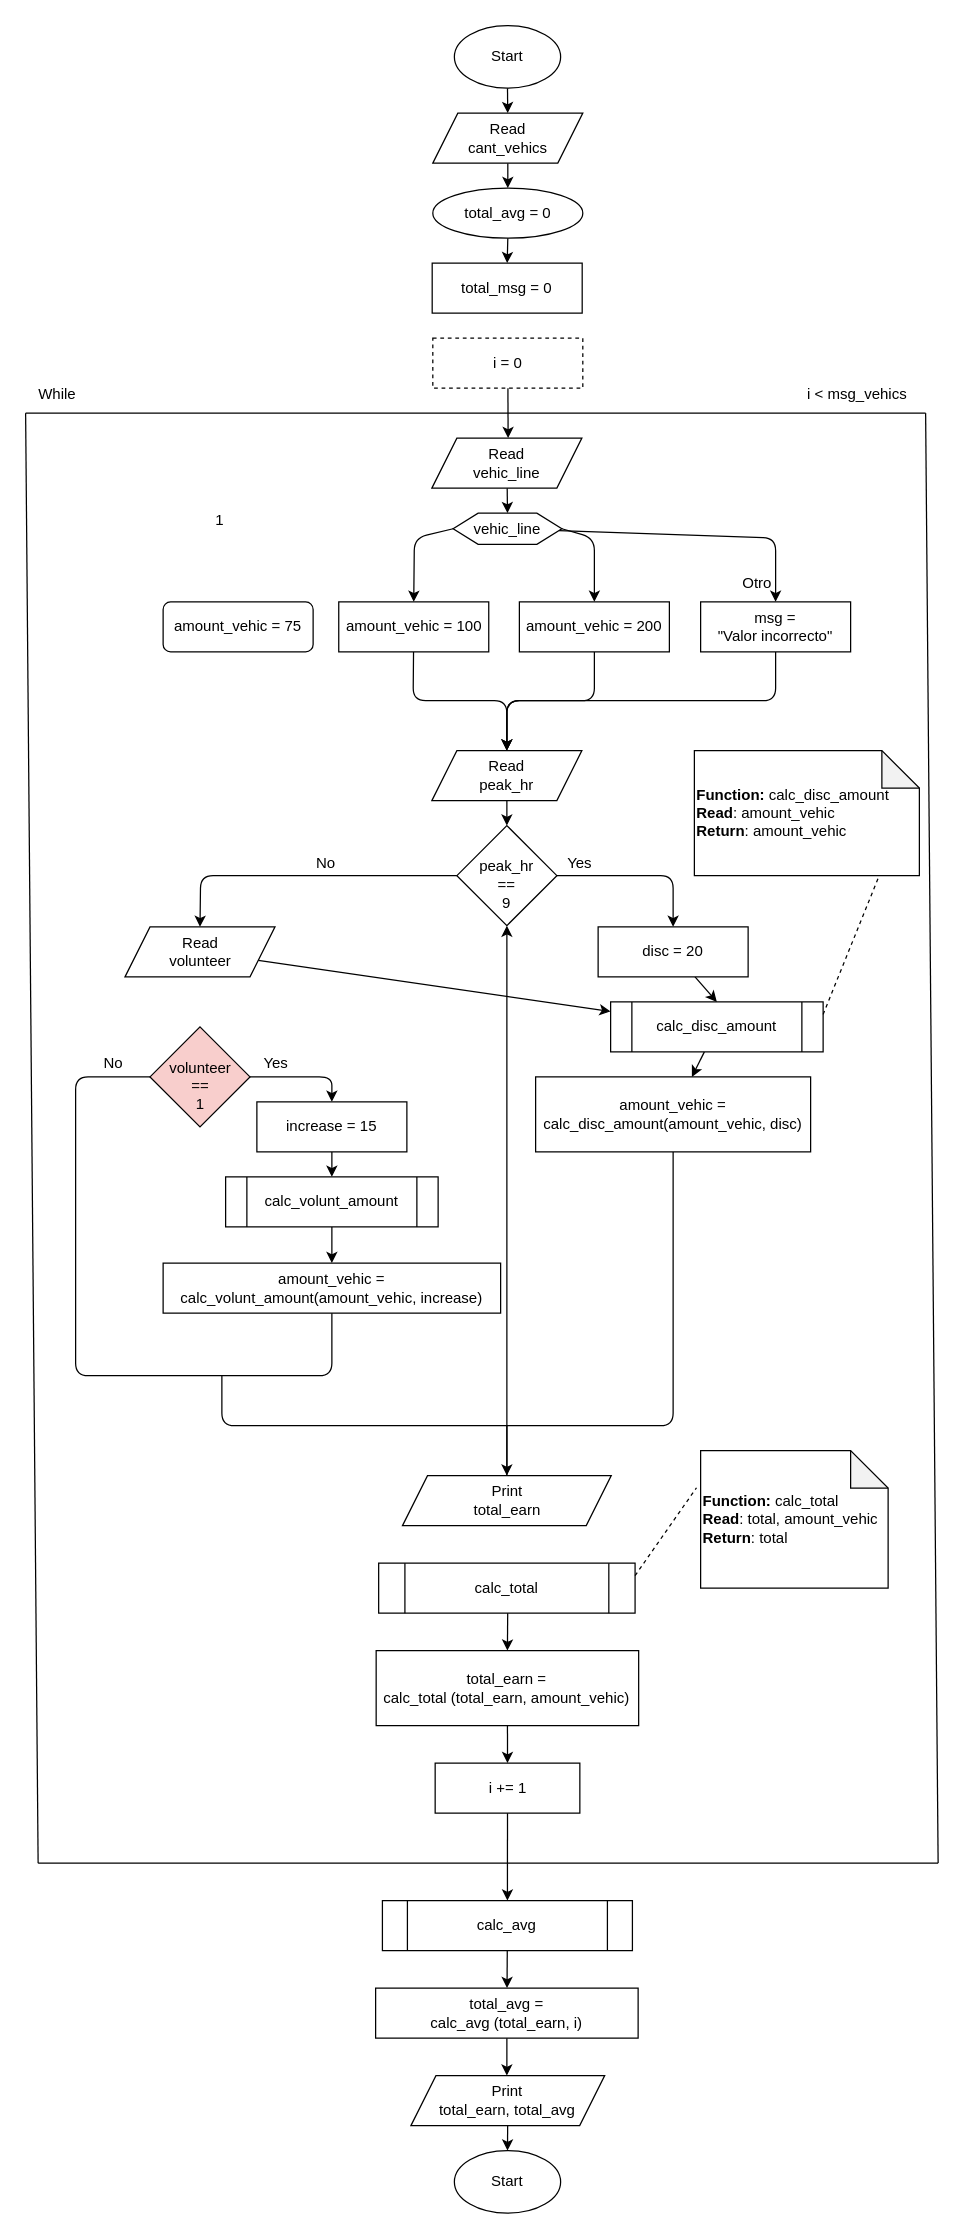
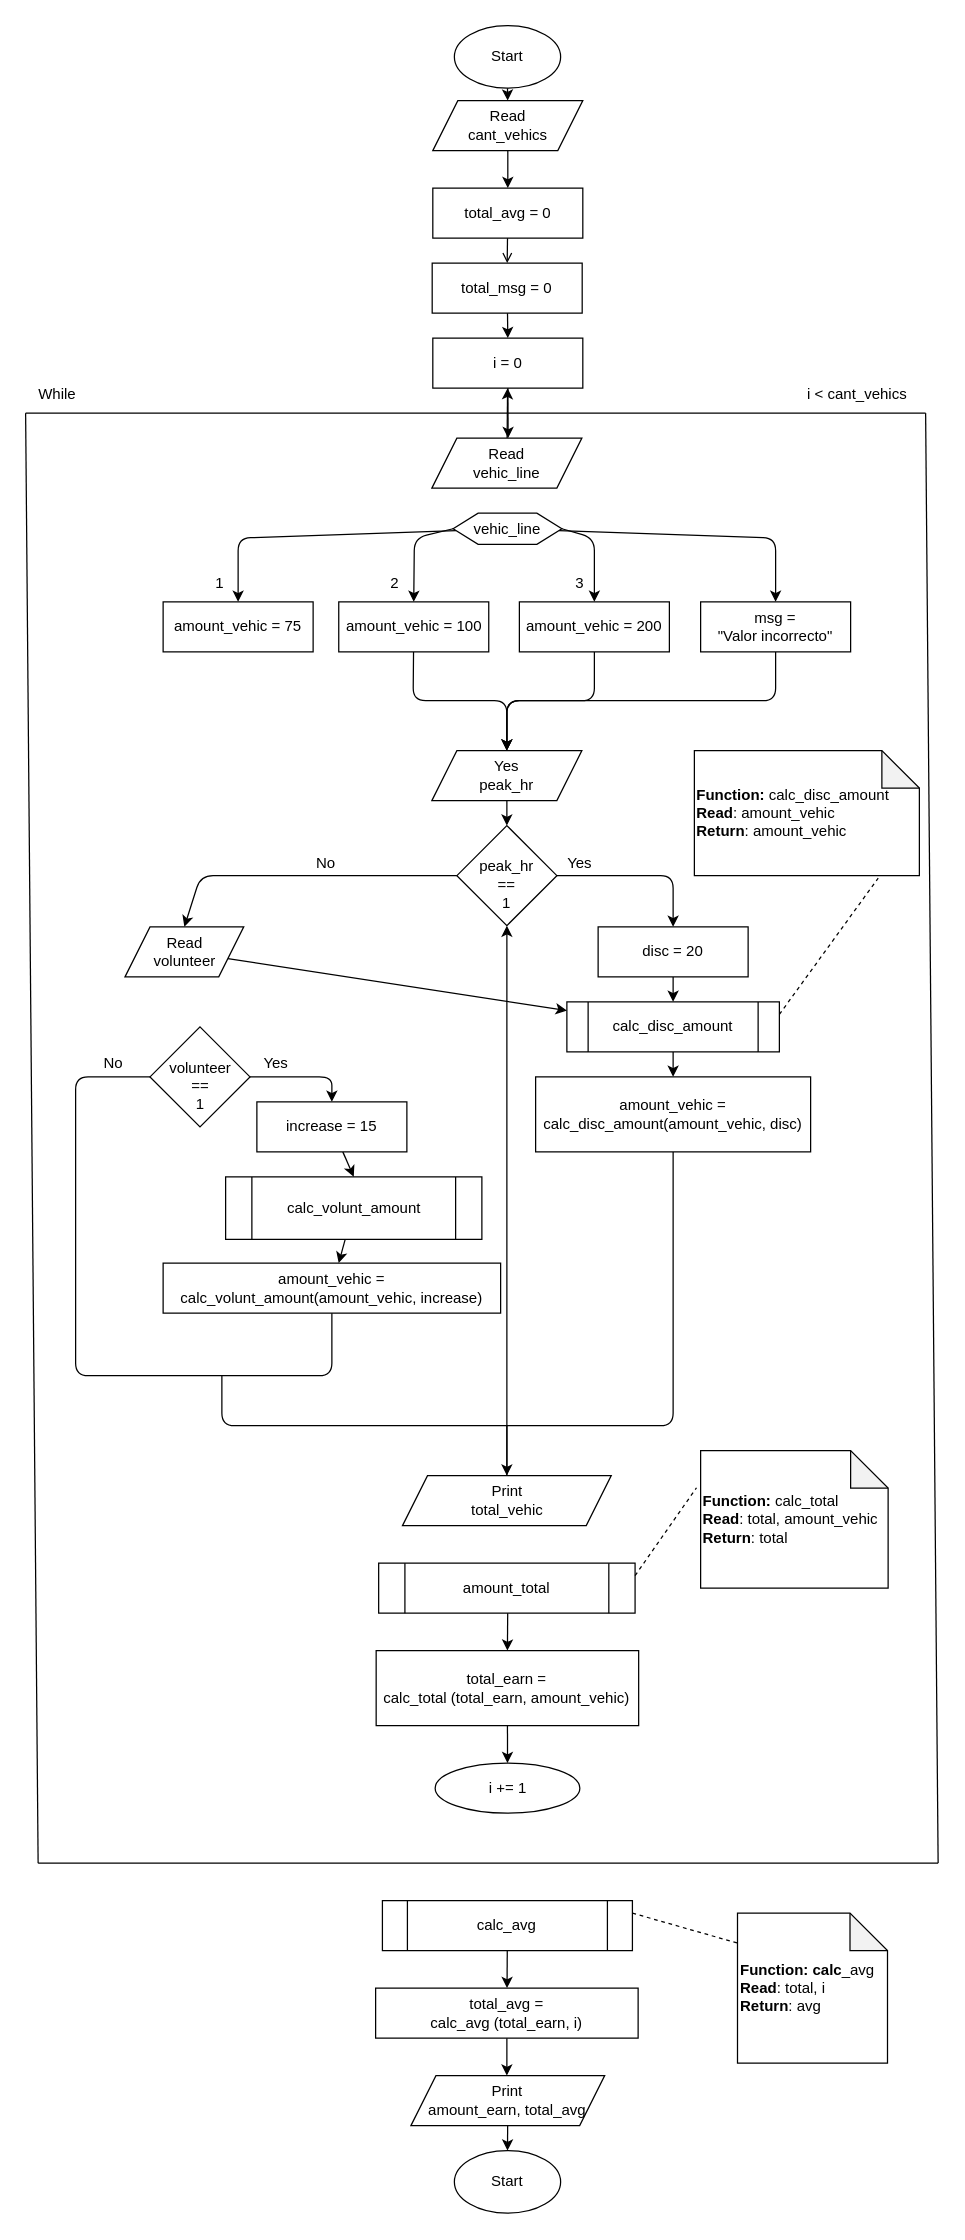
(508, 138) -> (508, 126)
(508, 213) -> (508, 213)
(507, 253) -> (507, 255)
none -> (508, 321)
(508, 363) -> (508, 363)
(858, 394) -> (858, 394)
(507, 496) -> (507, 436)
(219, 521) -> (219, 583)
none -> (314, 535)
none -> (394, 583)
none -> (579, 583)
(757, 583) -> none
(238, 627) -> (238, 627)
(507, 776) -> (507, 776)
(507, 876) -> (507, 876)
(200, 952) -> (184, 952)
(717, 1027) -> (673, 1027)
(200, 1077) -> (200, 1077)
(332, 1202) -> (354, 1208)
(508, 1501) -> (508, 1501)
(507, 1588) -> (507, 1588)
(508, 1788) -> (508, 1788)
(507, 1852) -> none
none -> (685, 1928)
none -> (813, 1988)
(508, 2101) -> (508, 2101)
